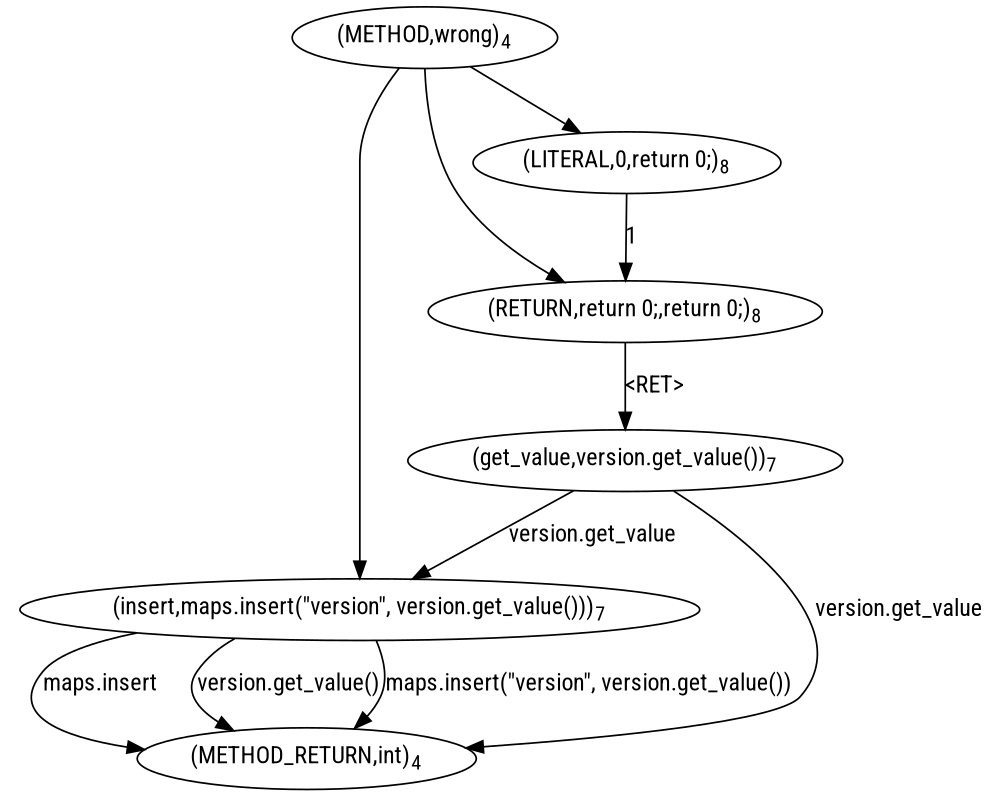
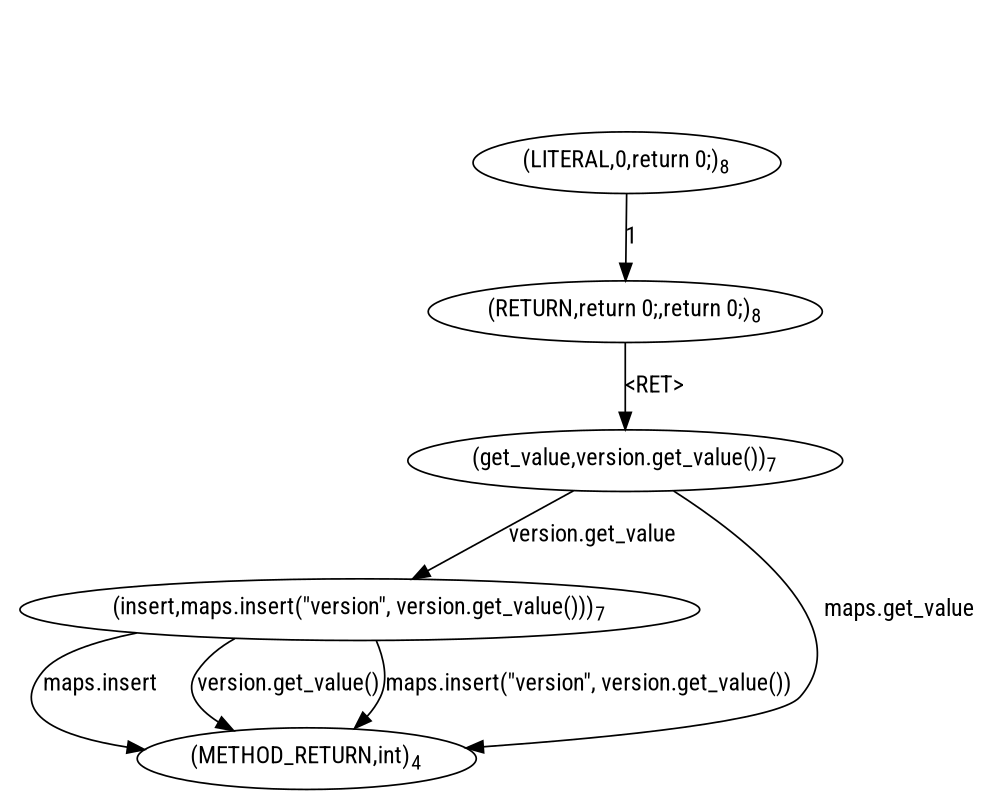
(425, 38) -> none
(899, 610) -> (899, 610)
